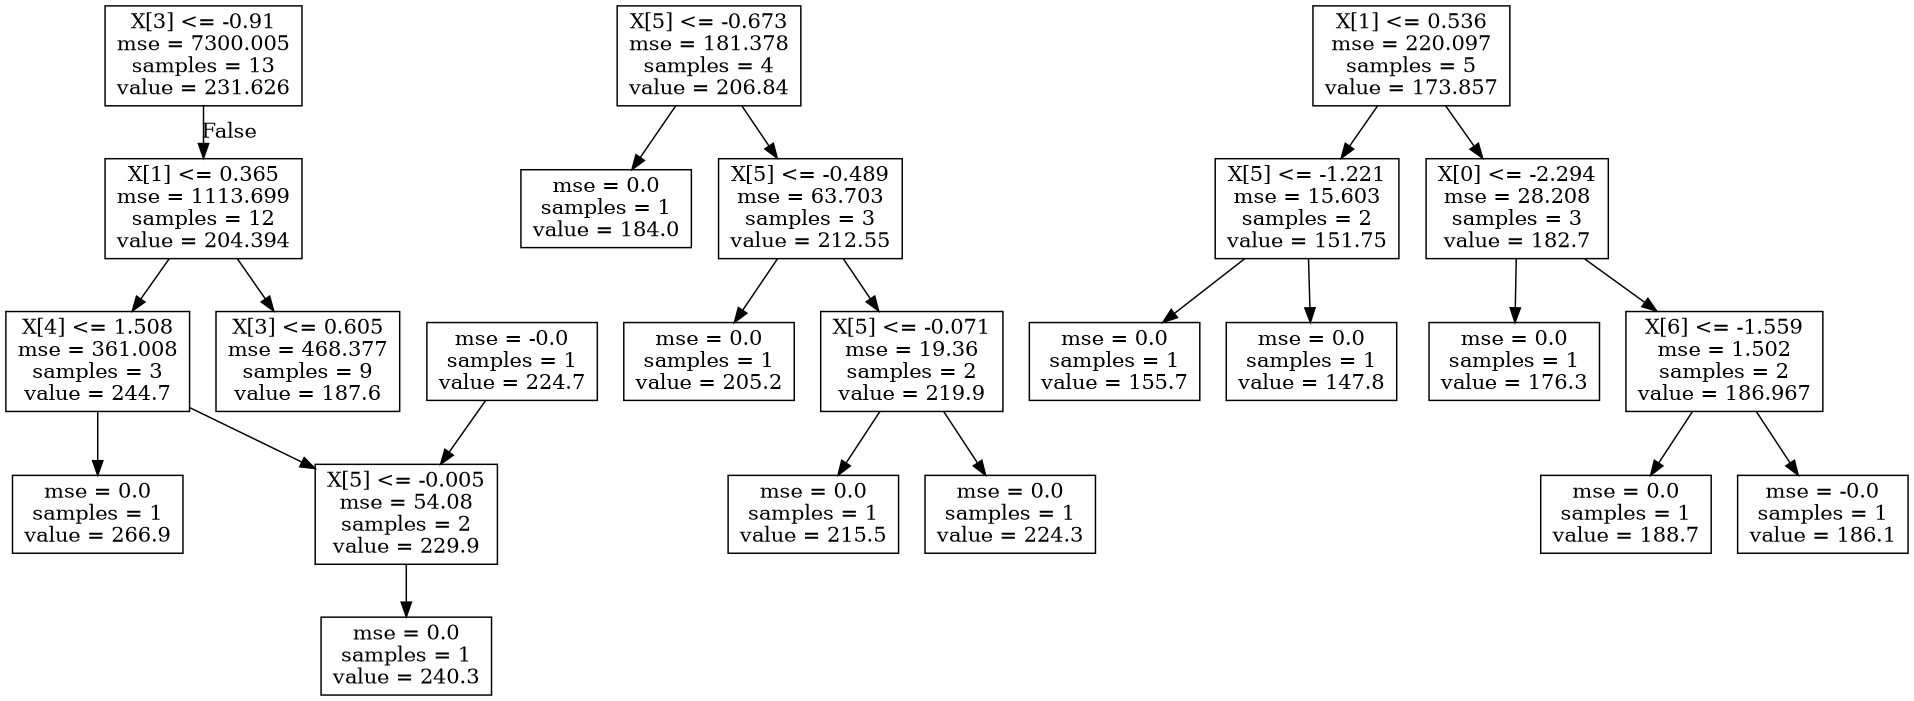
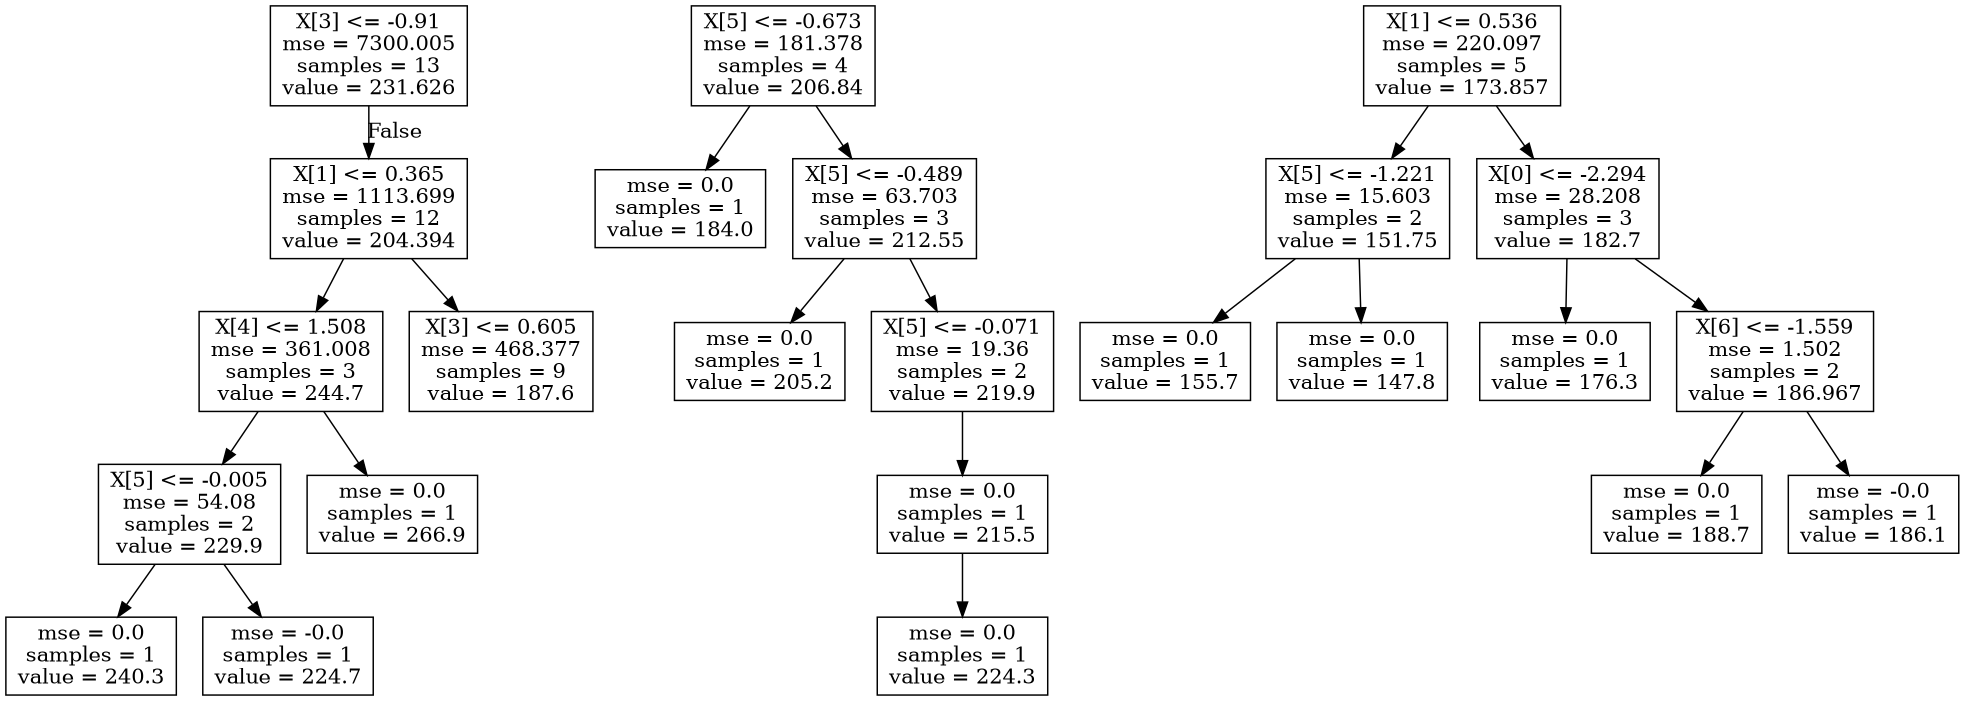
(467, 426) -> (238, 584)
(961, 437) -> (962, 578)
